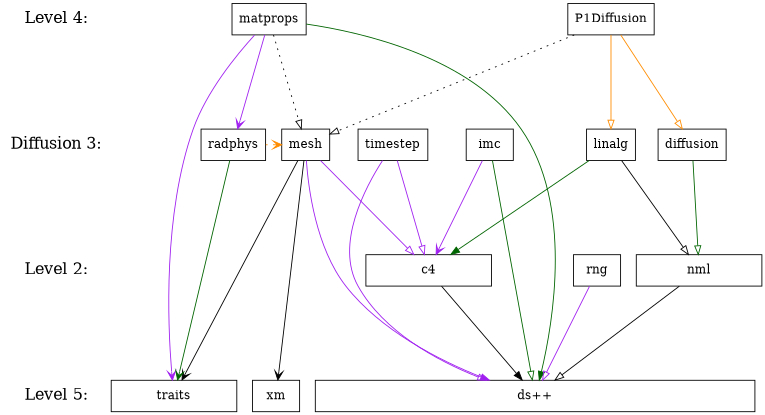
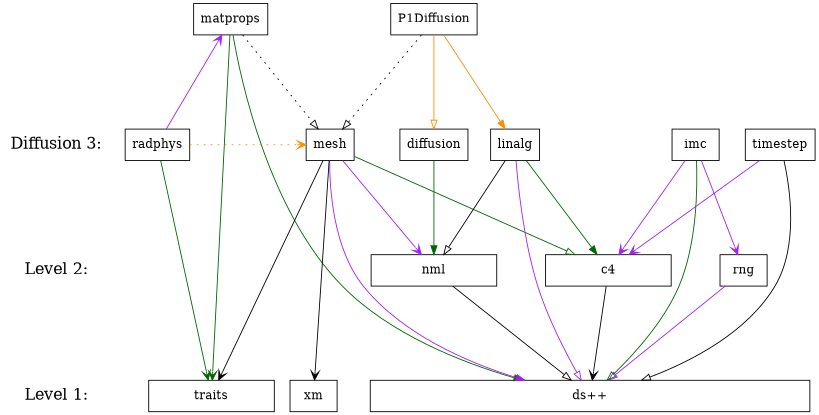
(56, 19) -> none
(252, 78) -> (192, 86)
(611, 78) -> (472, 78)
(177, 193) -> (221, 203)
(410, 203) -> (704, 200)
(695, 203) -> (434, 203)
none -> (718, 203)
none -> (379, 204)
(366, 207) -> (461, 204)
none -> (533, 271)
(363, 294) -> (767, 298)
(479, 330) -> (600, 329)
(56, 396) -> (56, 396)
